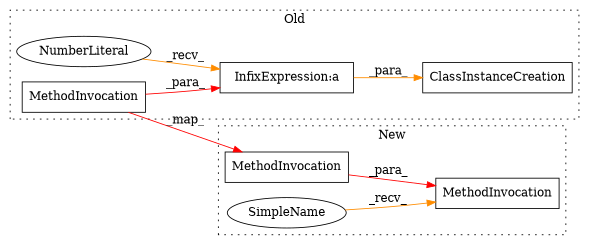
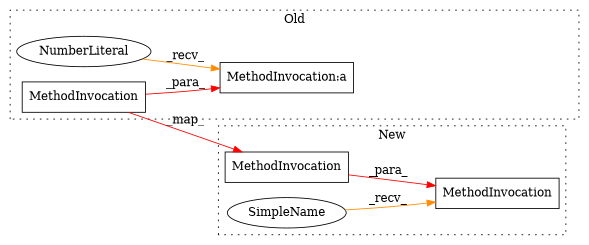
(287, 78) -> (287, 78)
(497, 78) -> none
